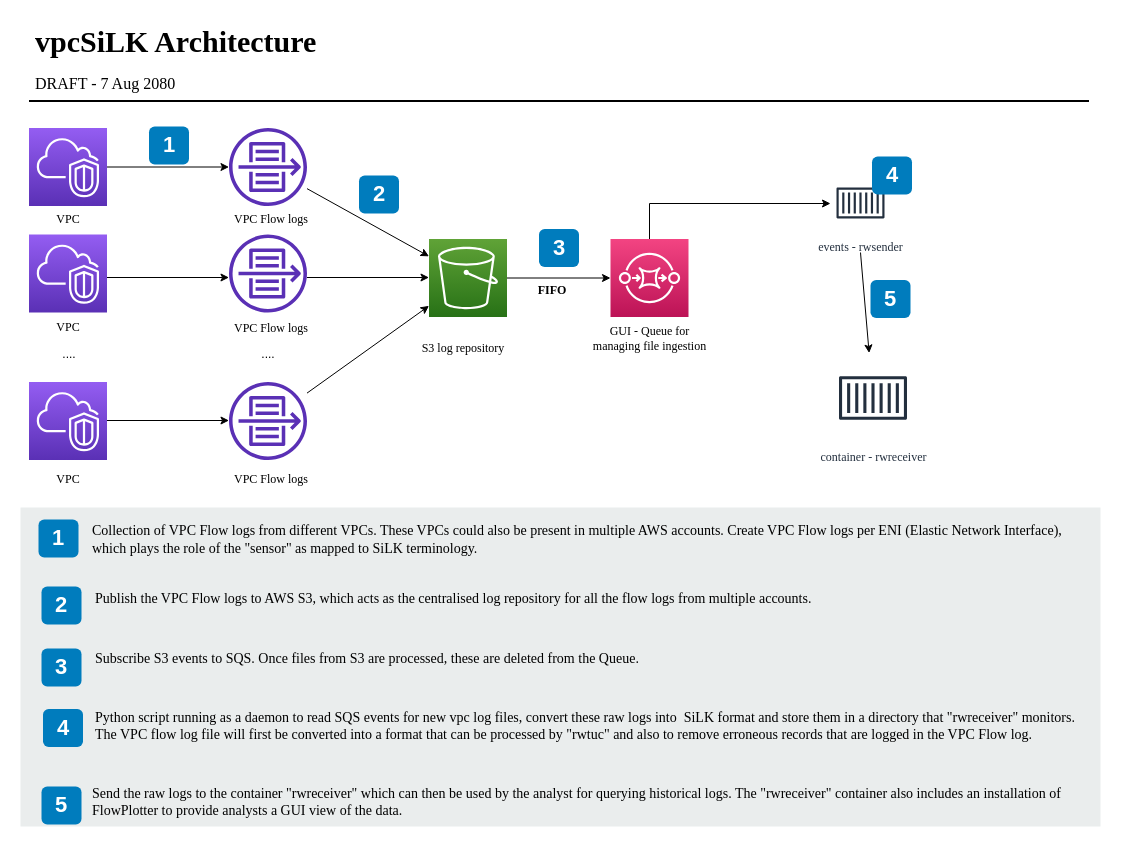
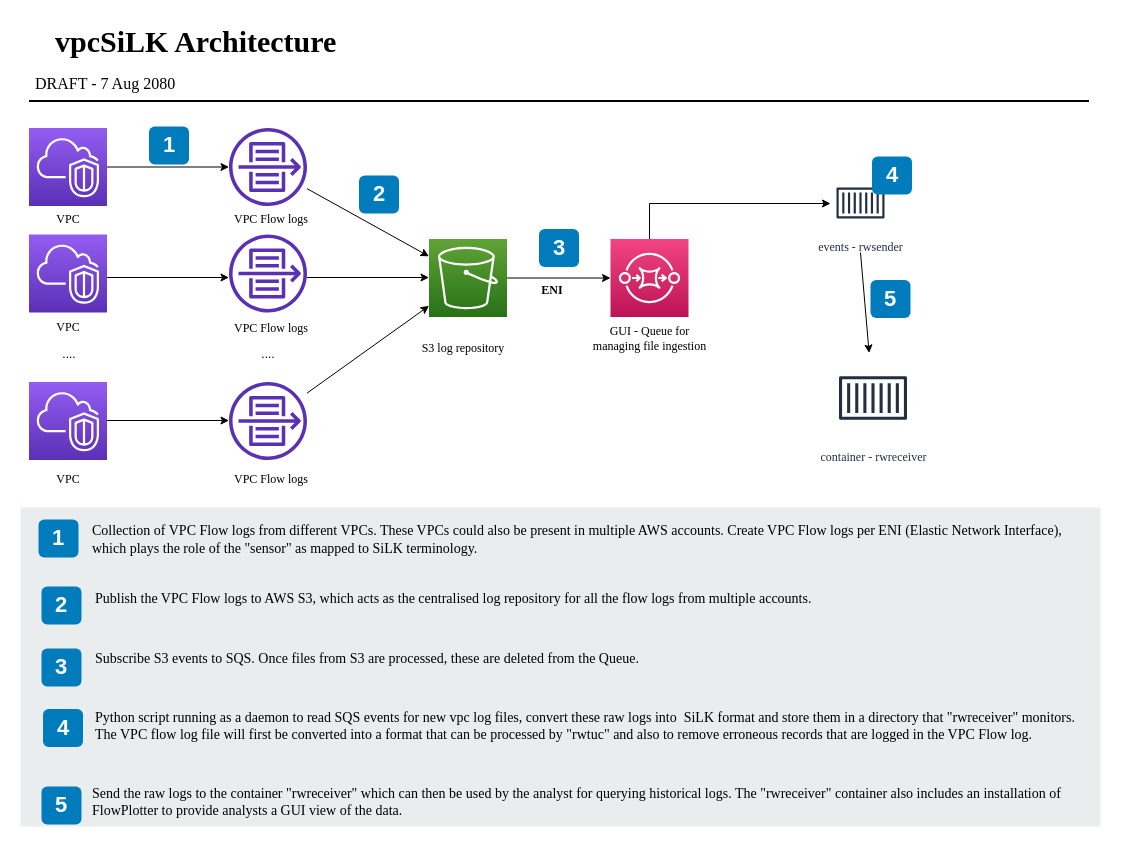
(223, 41) -> (243, 41)
(553, 291) -> (553, 291)
